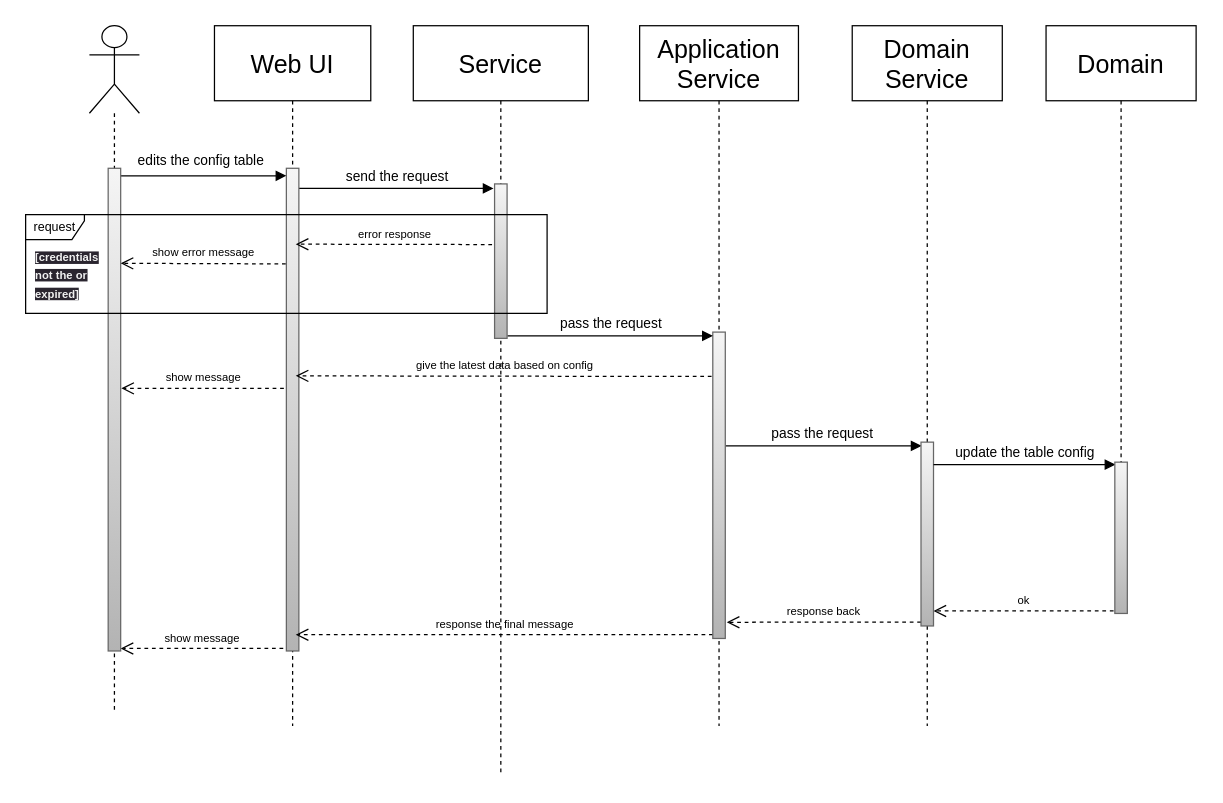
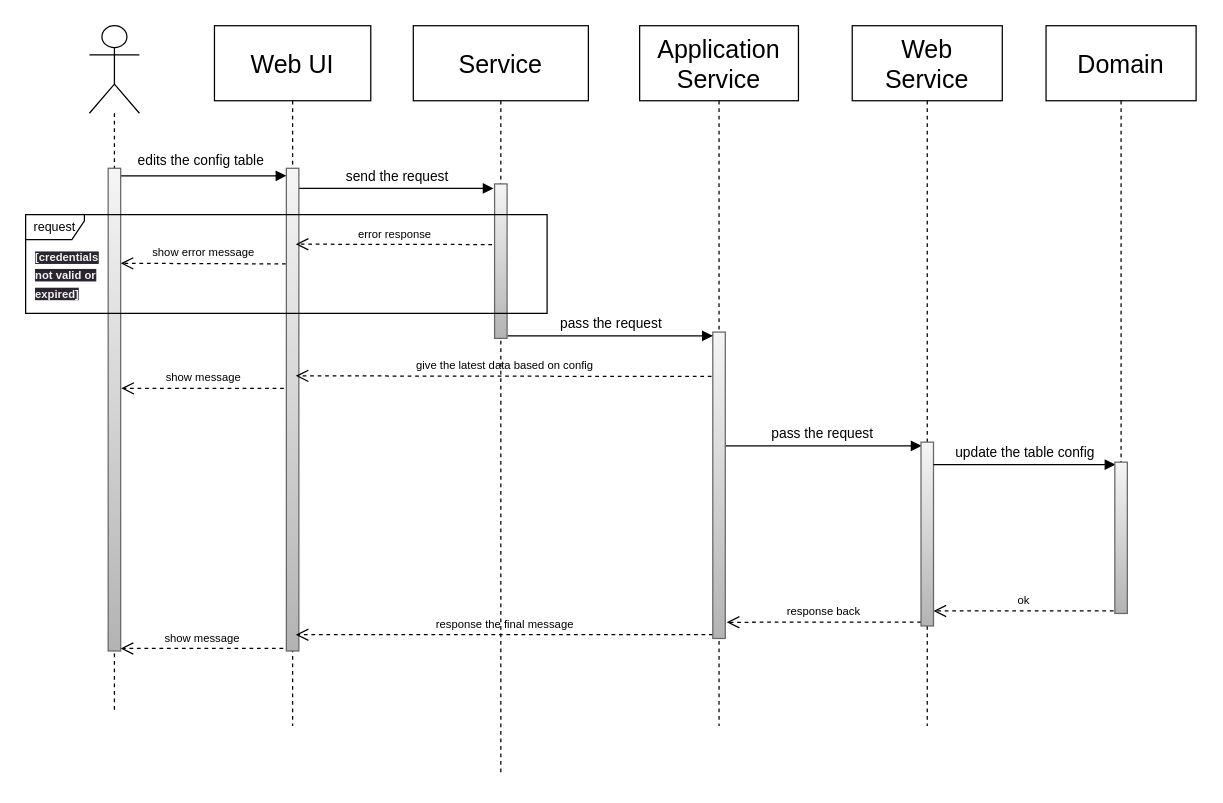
(927, 63) -> (927, 63)
(72, 284) -> (72, 284)
